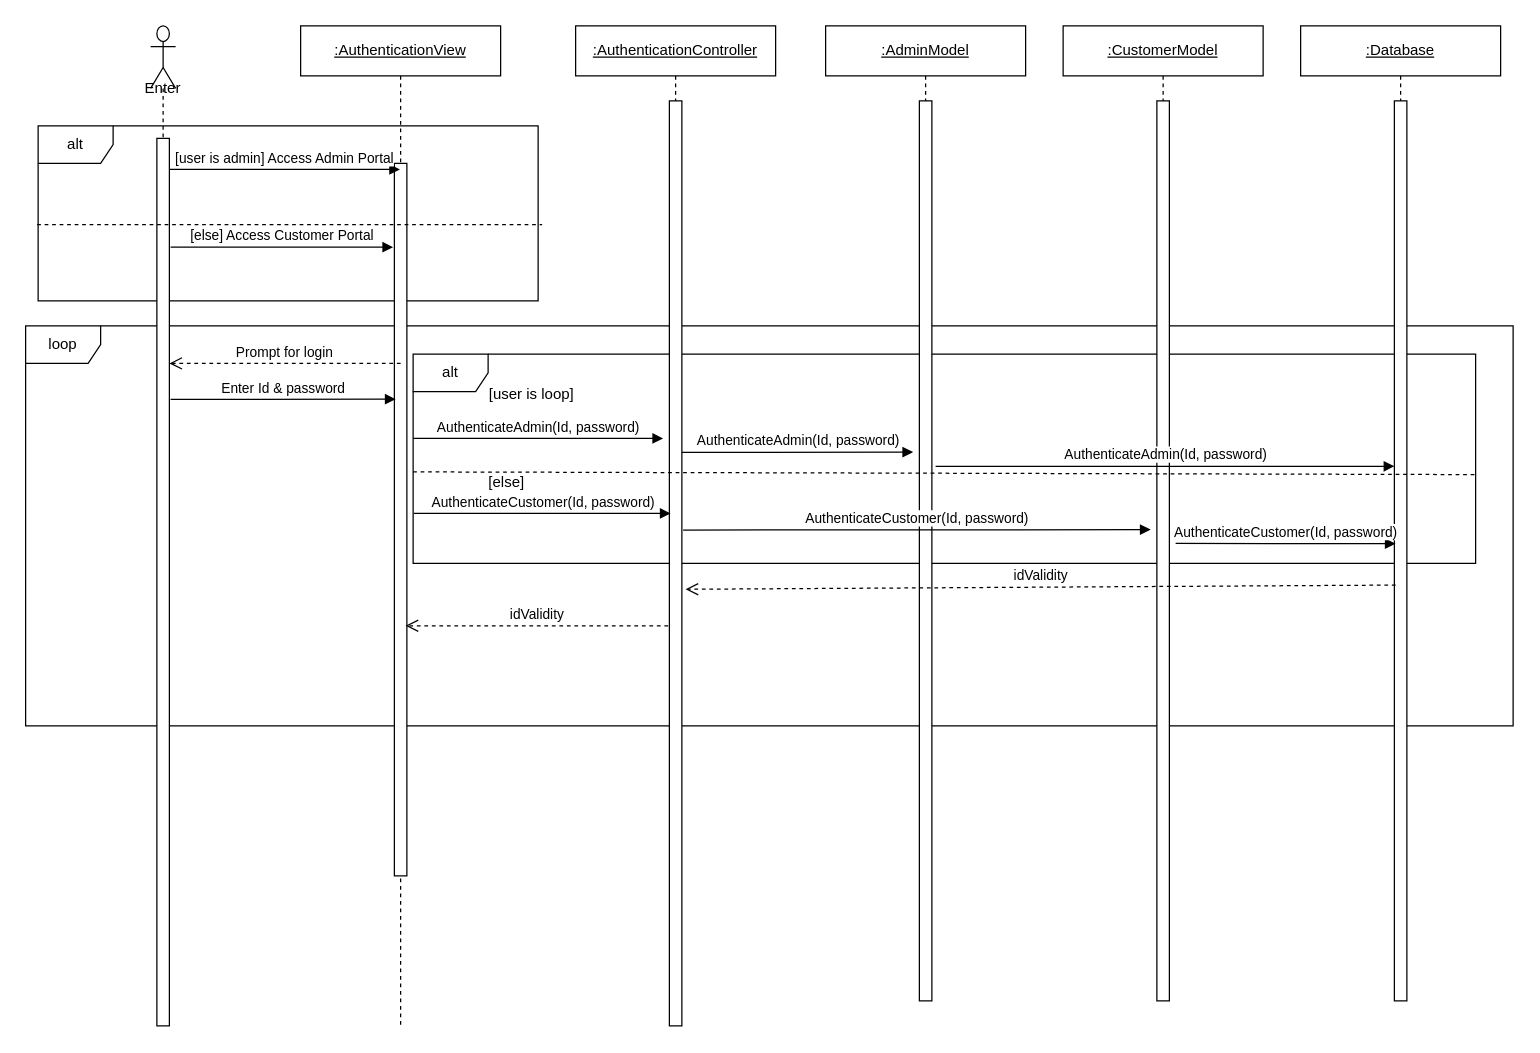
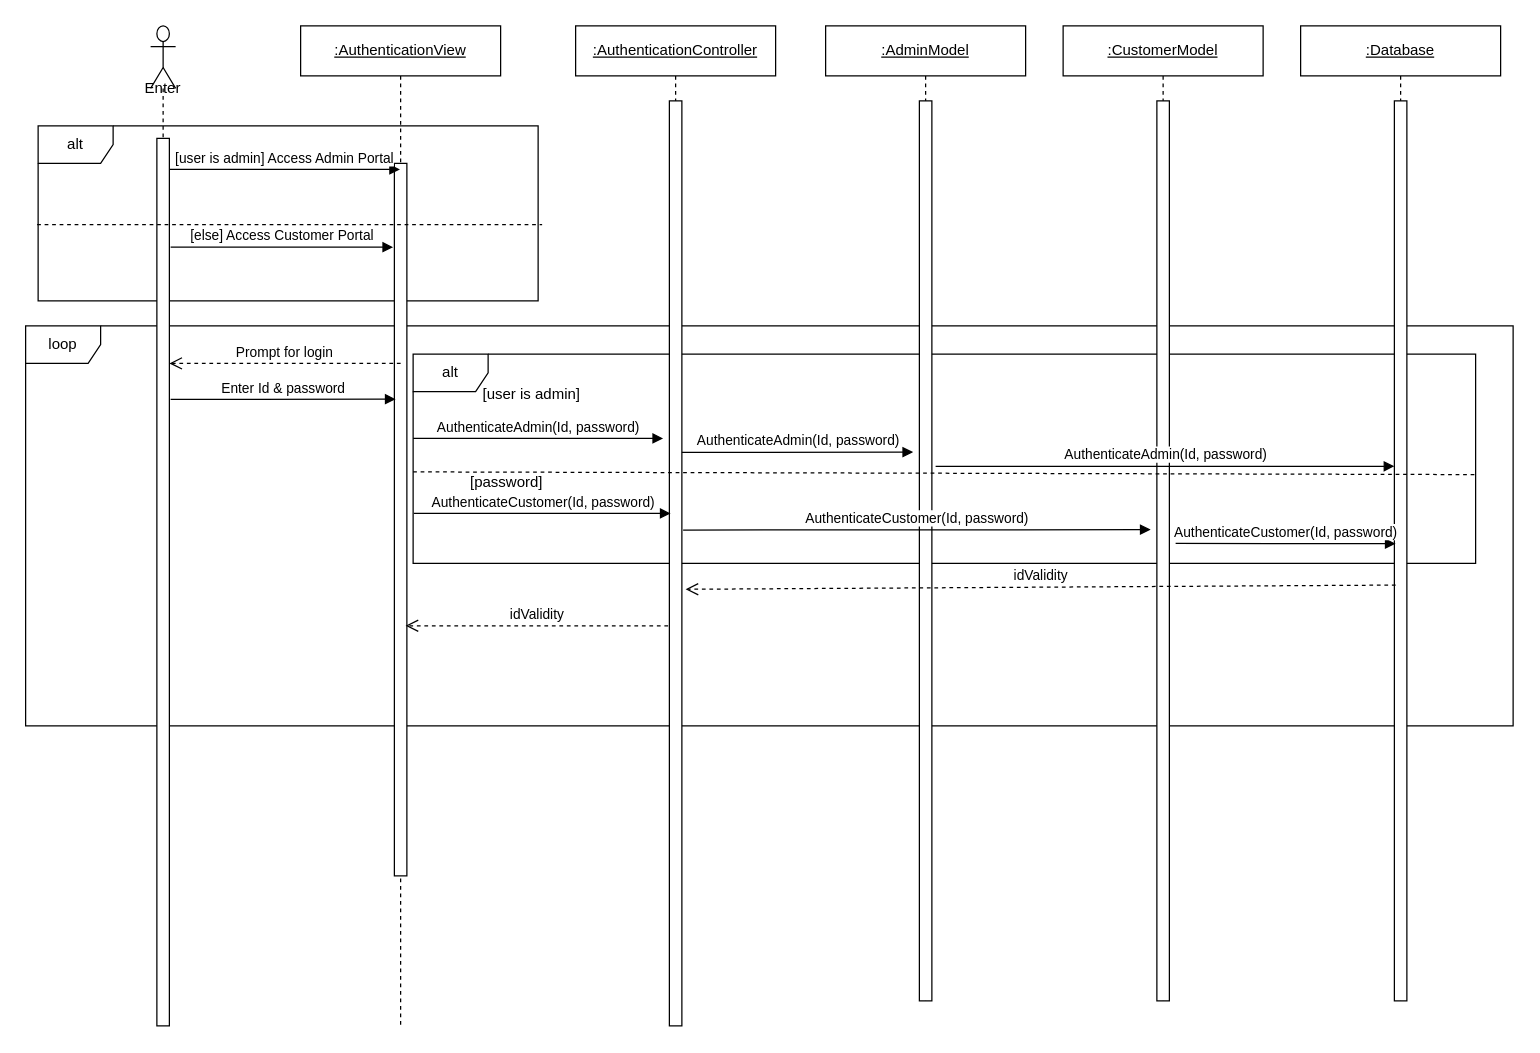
(532, 394) -> (532, 394)
(507, 482) -> (507, 482)
